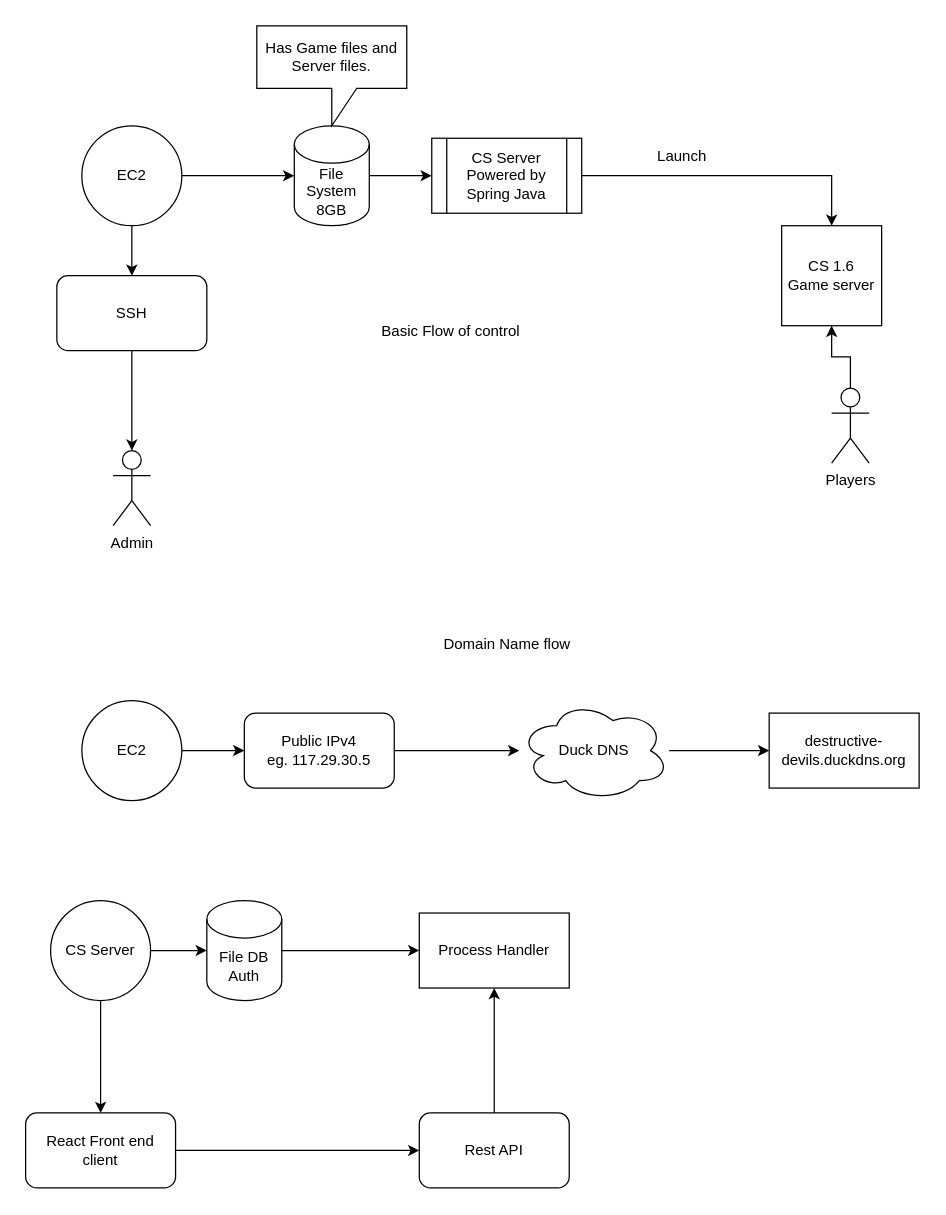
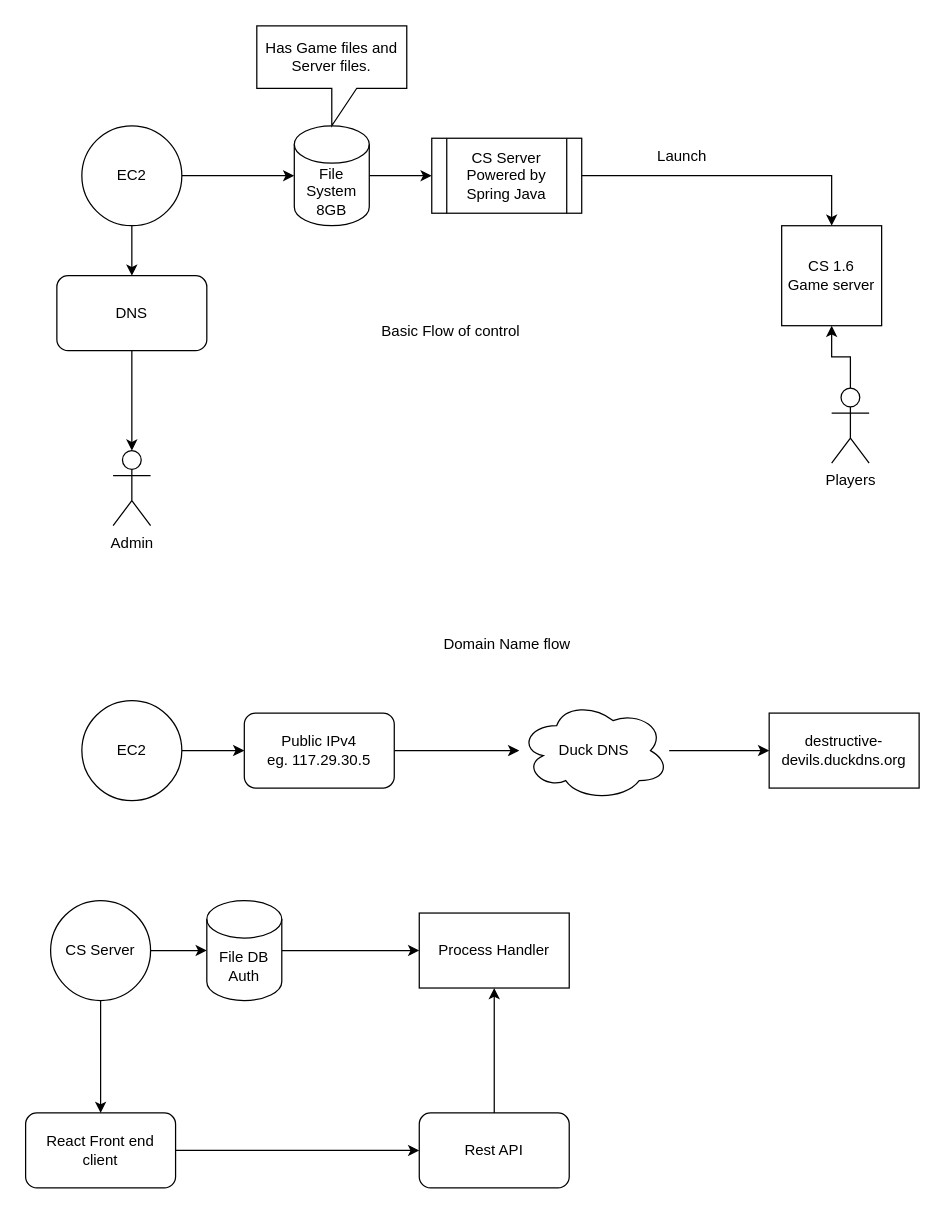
(132, 313) -> (132, 313)
